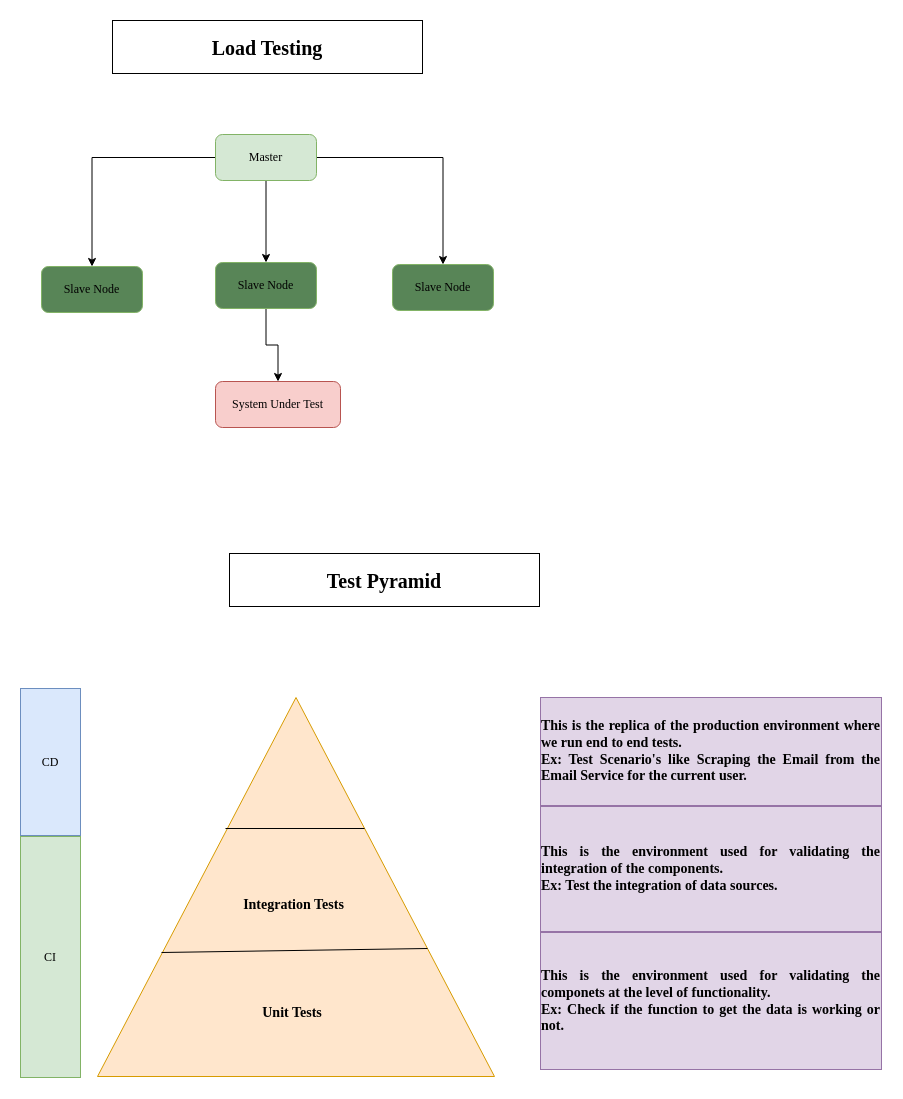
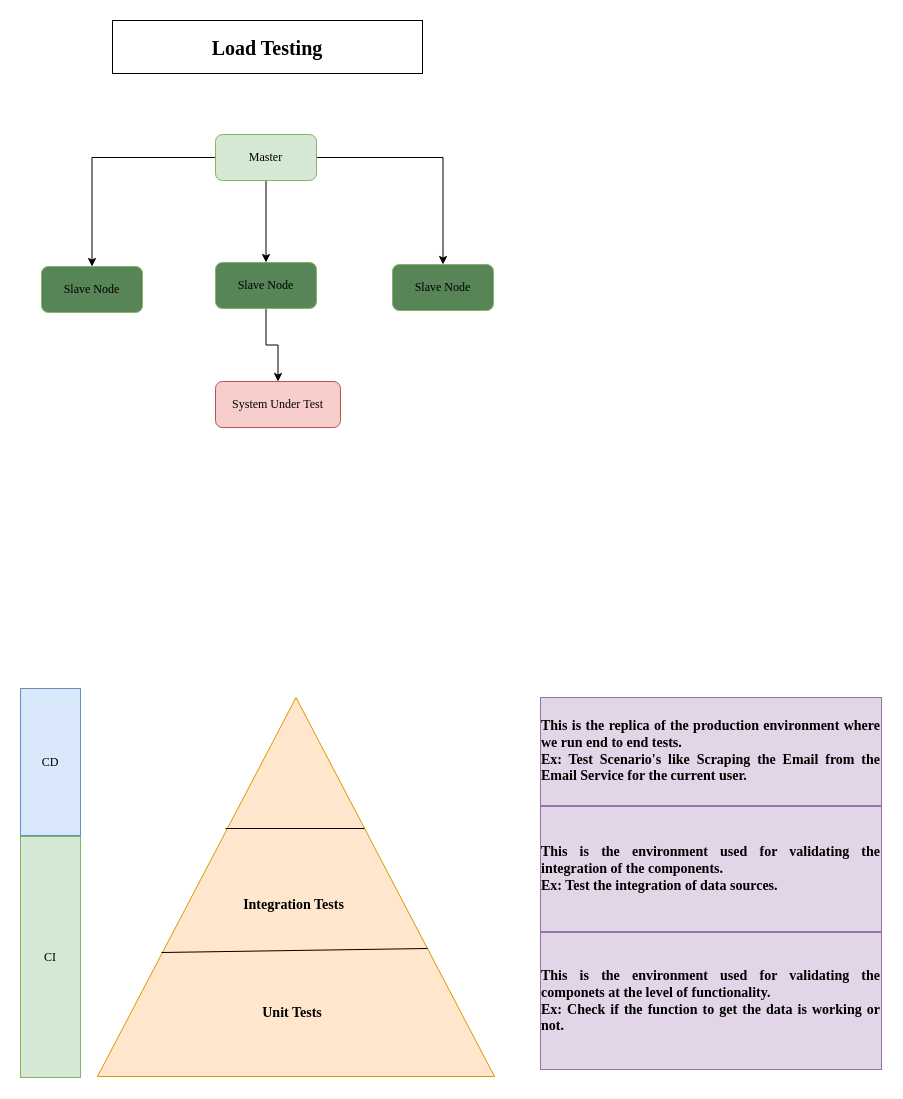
(385, 580) -> none
